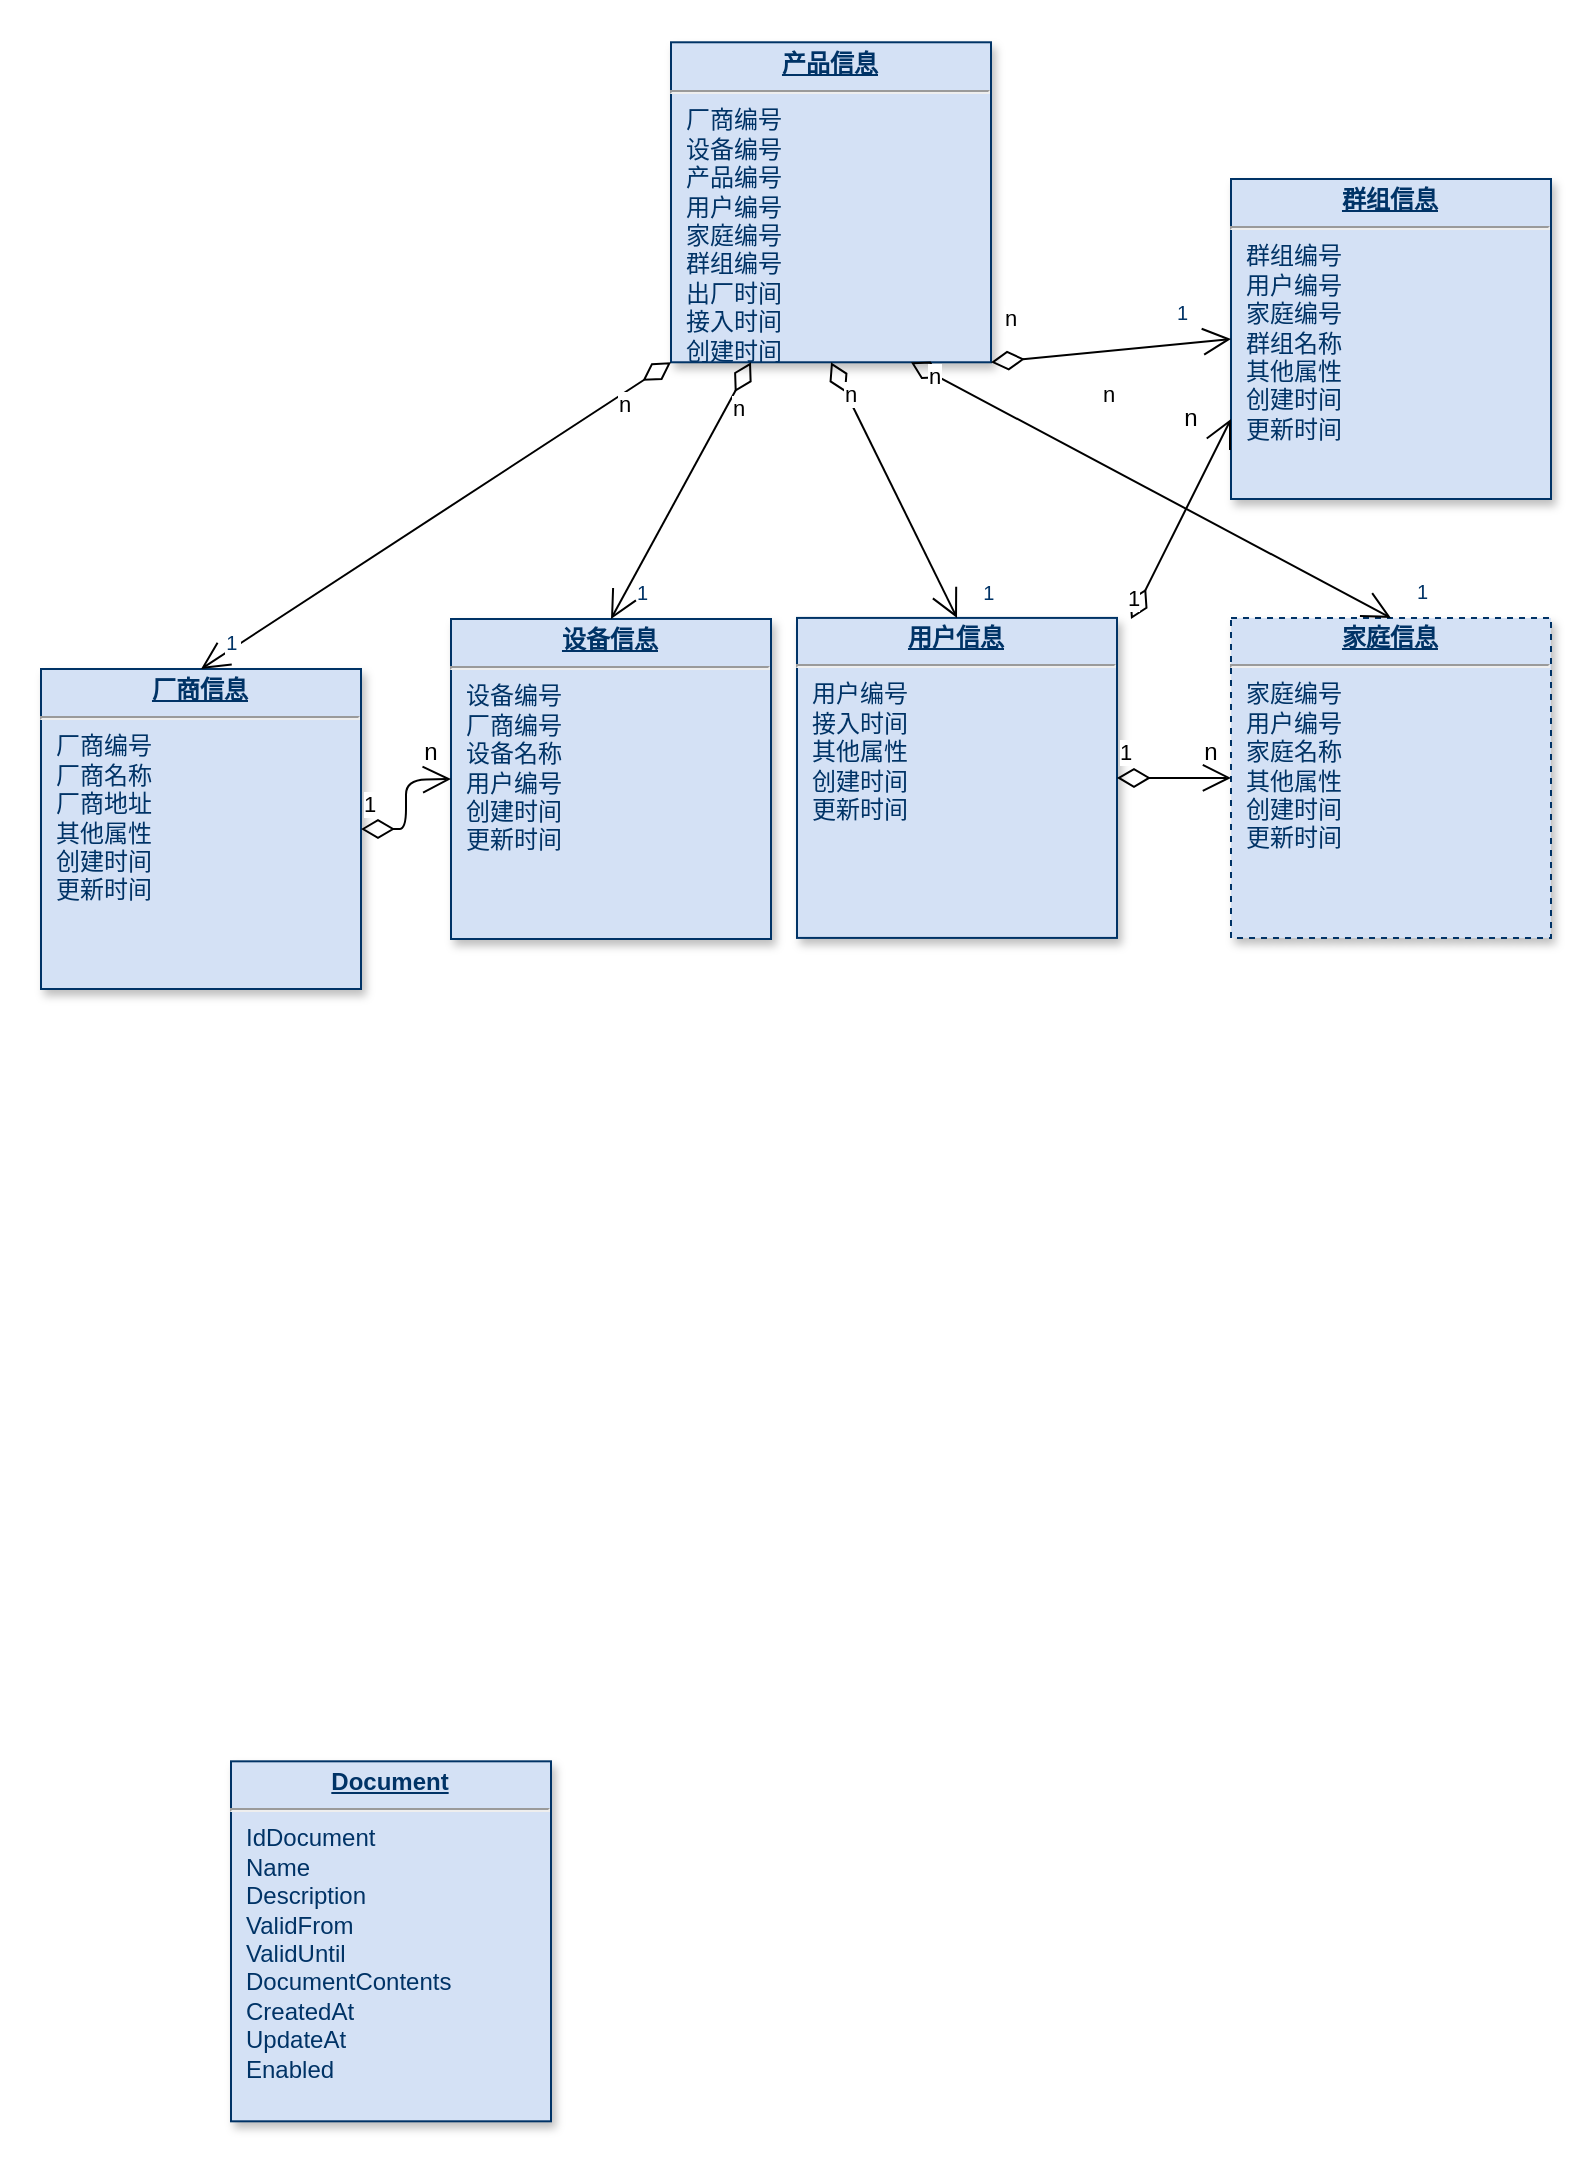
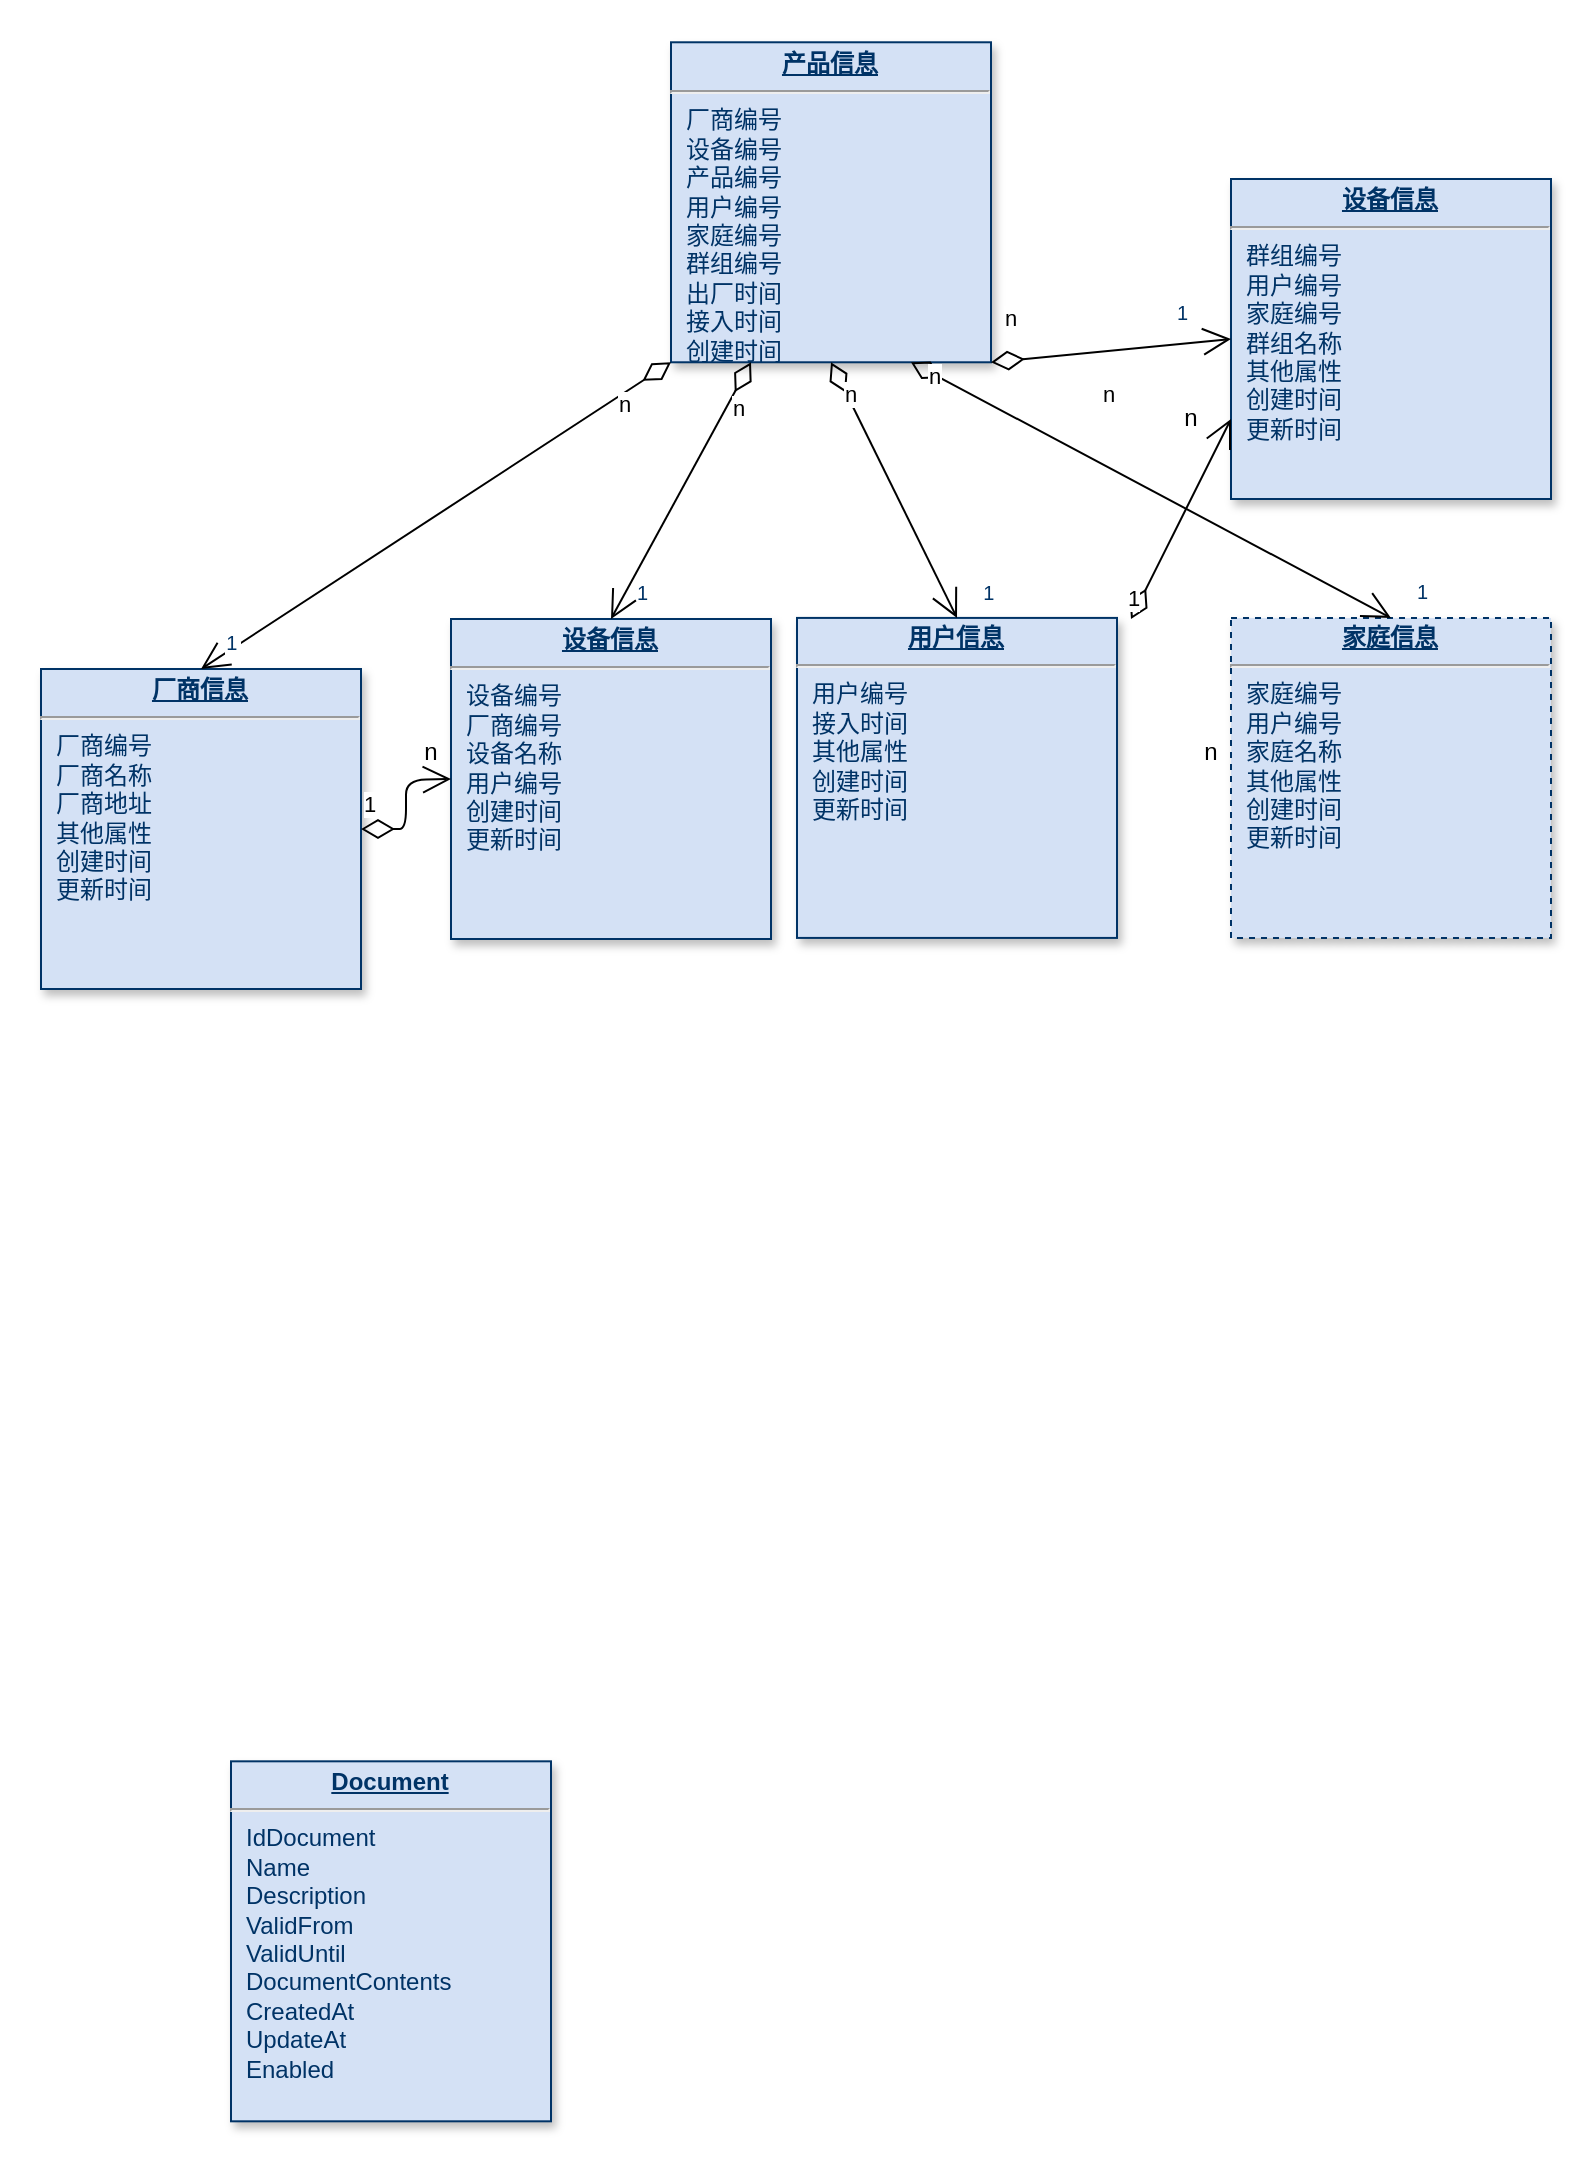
(1279, 294) -> (1279, 294)
(1187, 778) -> none
